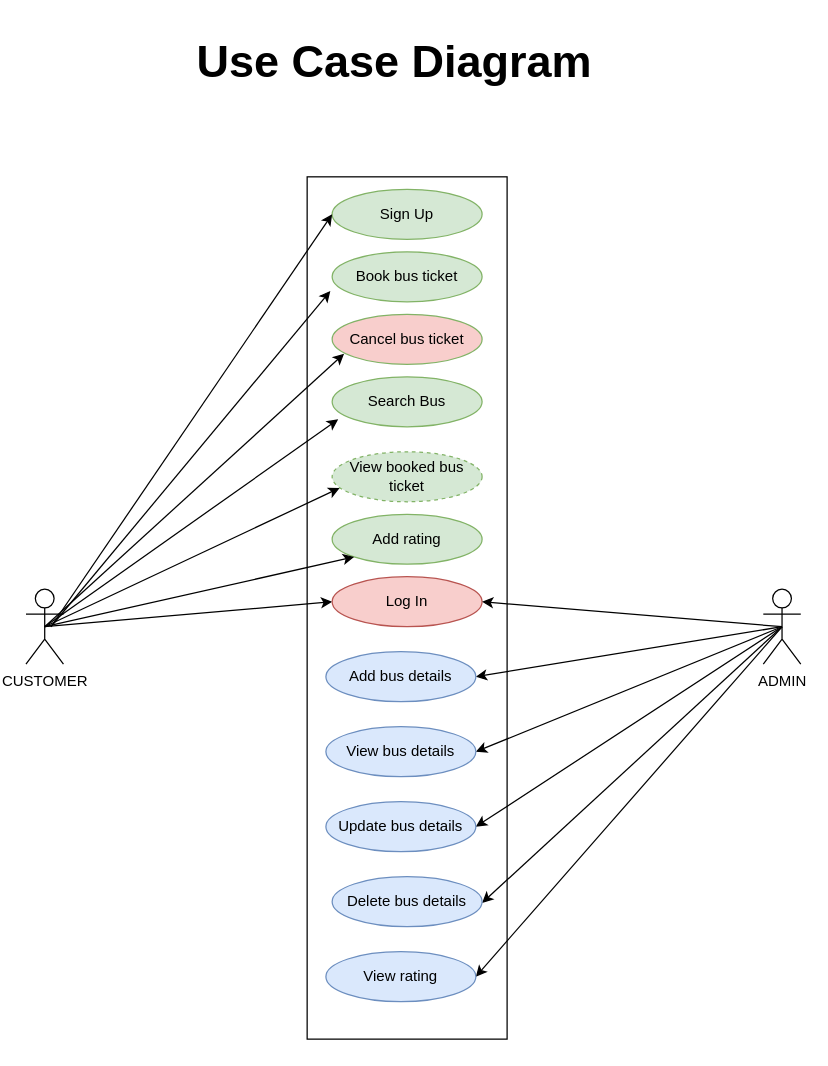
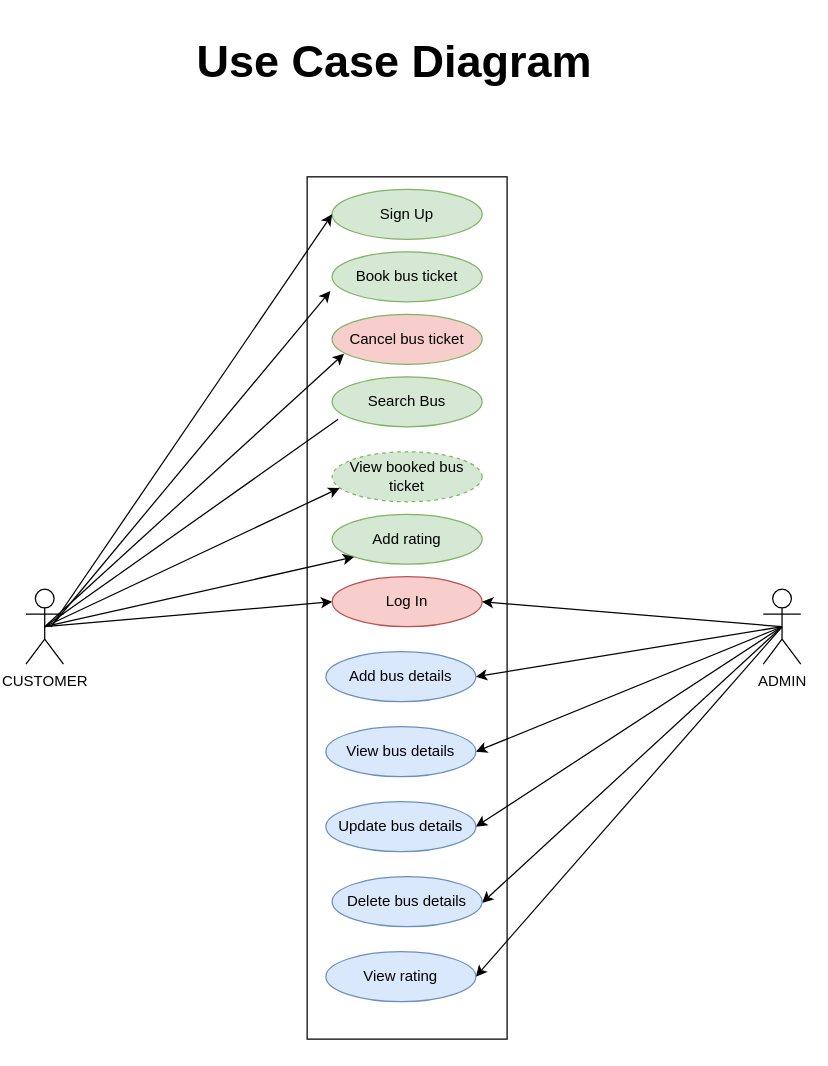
(330, 425) -> (333, 423)
